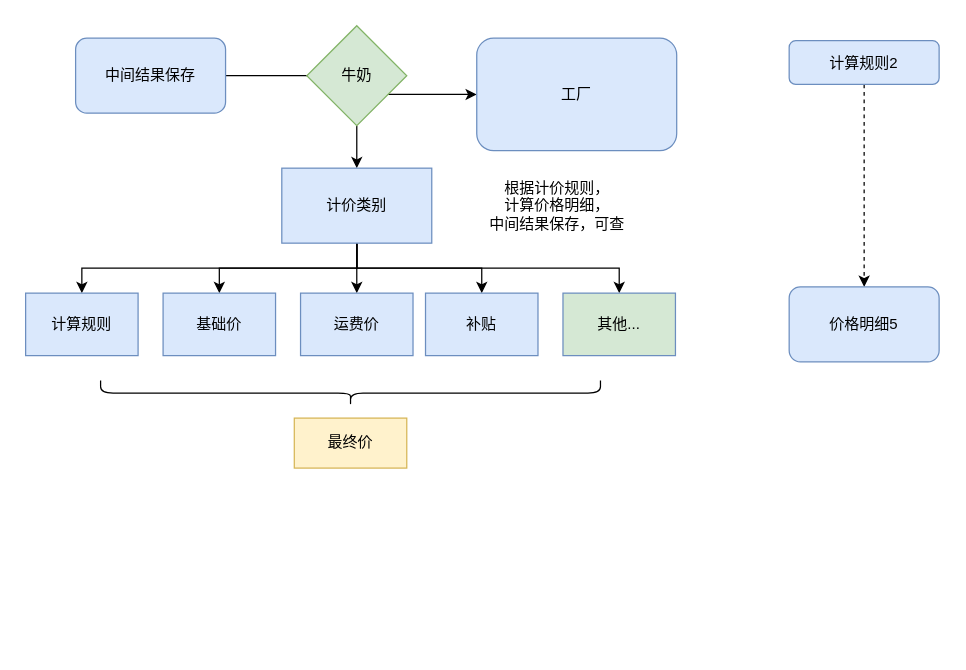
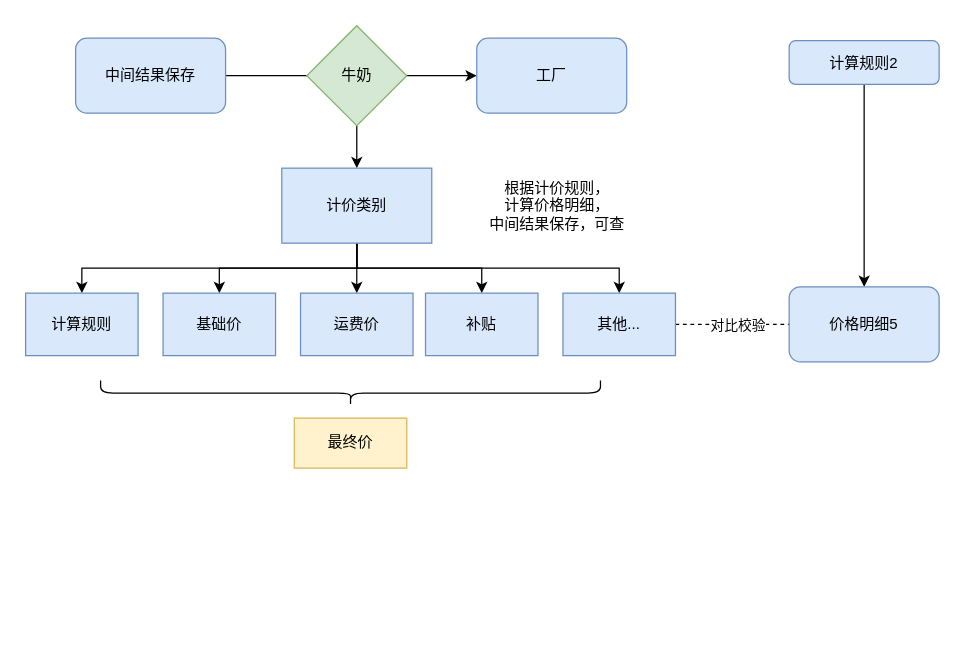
(577, 94) -> (552, 76)
(864, 183) -> (864, 183)
(619, 324) -> (619, 324)
none -> (732, 324)
